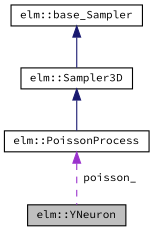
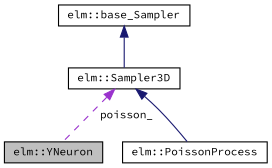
(77, 184) -> (85, 119)
